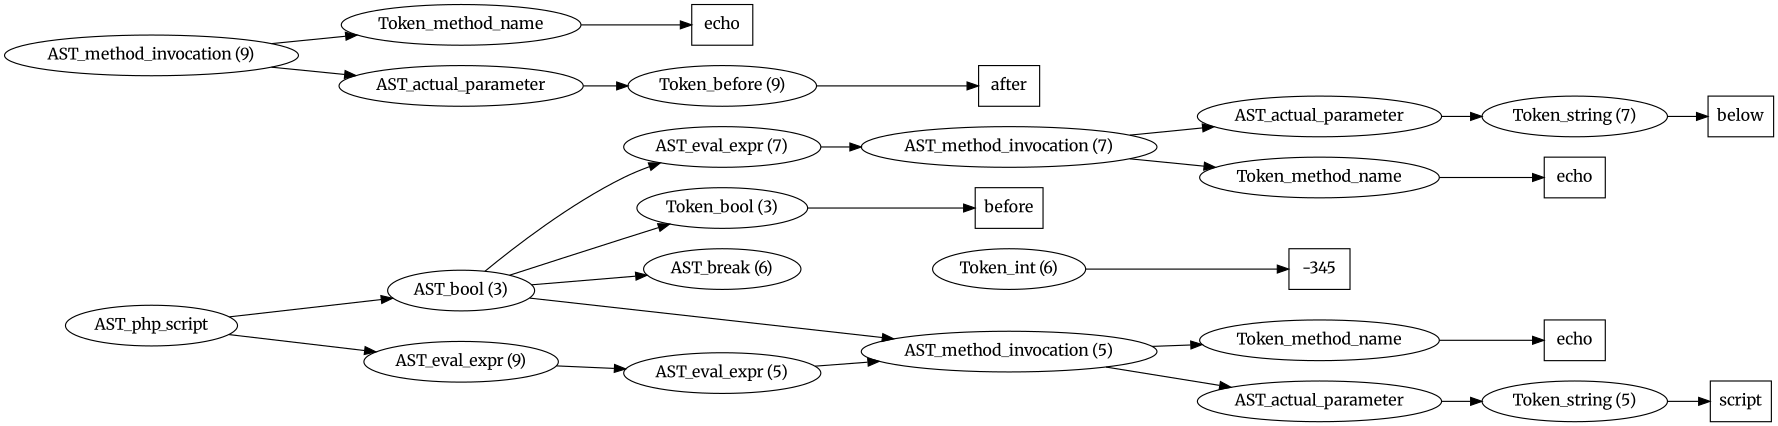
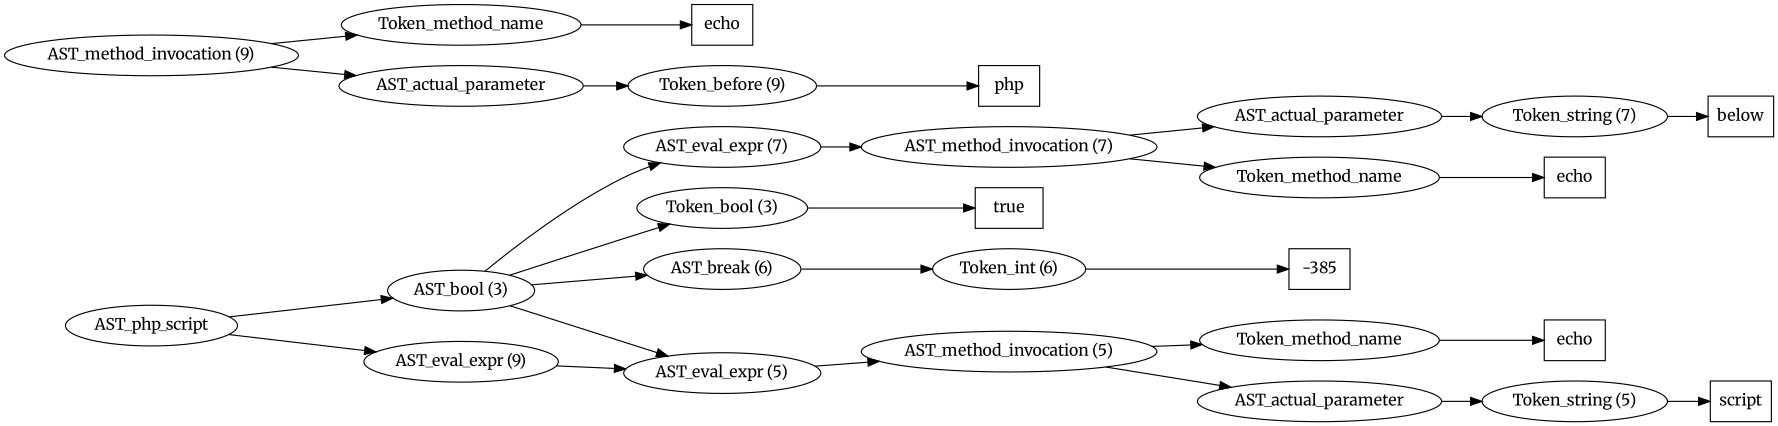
(1009, 86) -> (1009, 86)
(1009, 208) -> (1009, 208)
none -> (861, 269)
(1319, 269) -> (1319, 269)
(706, 318) -> (583, 329)
